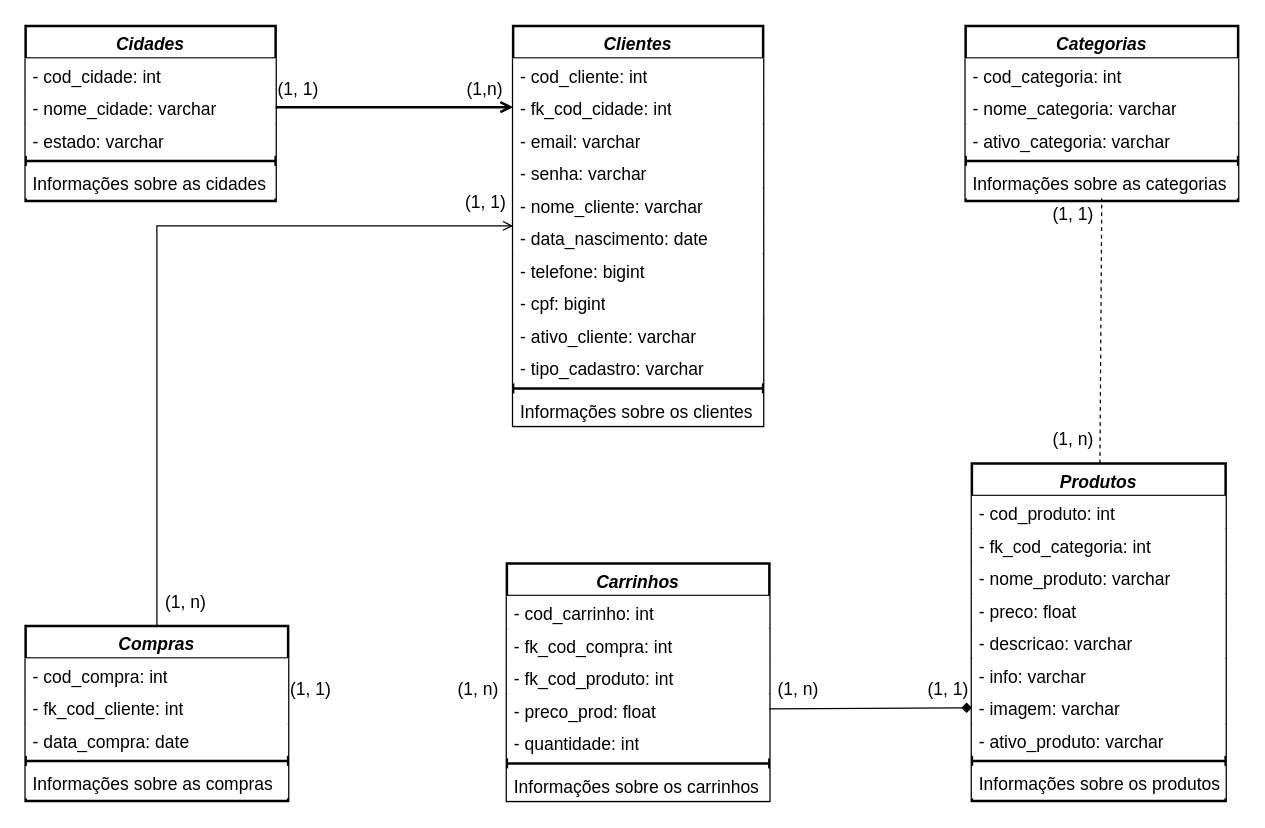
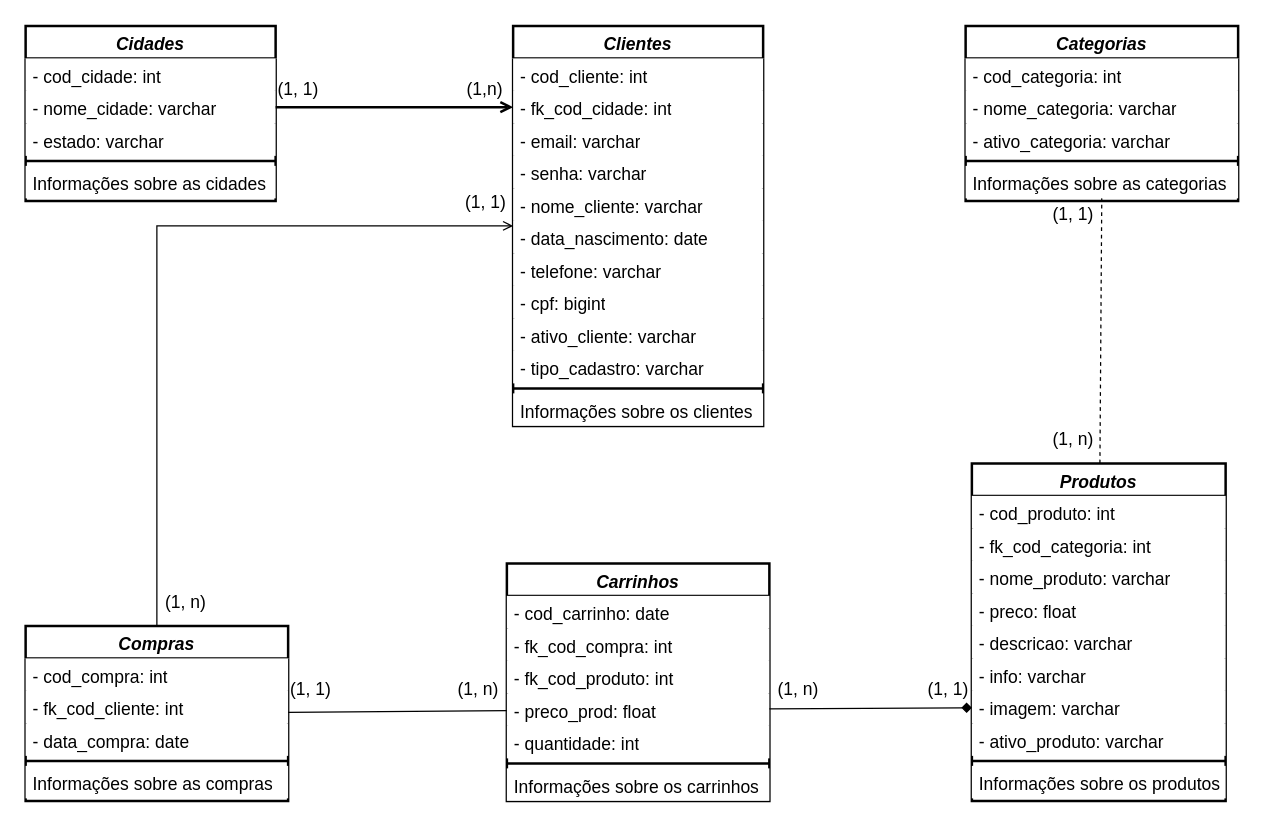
(595, 272) -> (605, 272)
(596, 615) -> (603, 615)
none -> (396, 711)
